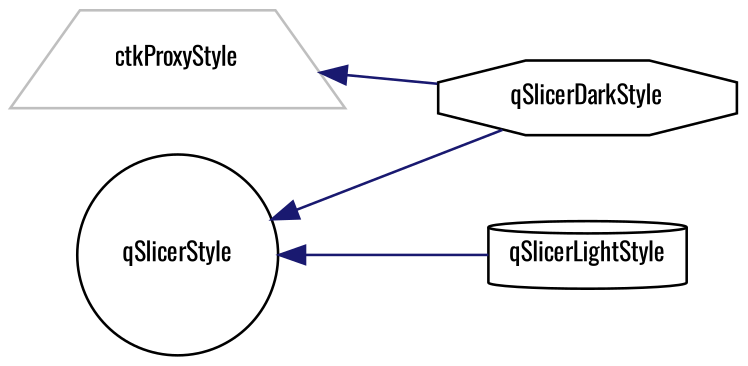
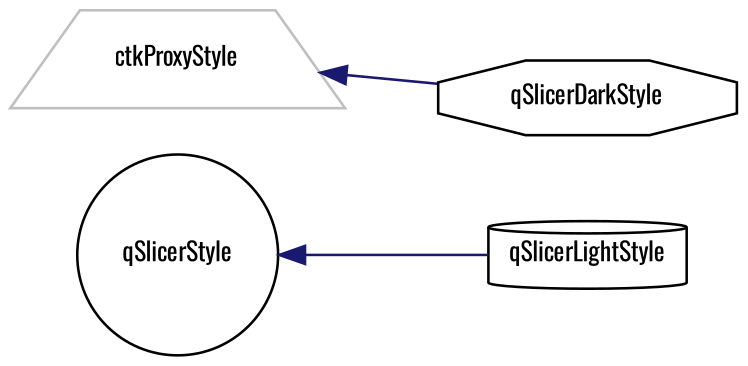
(399, 170) -> none
